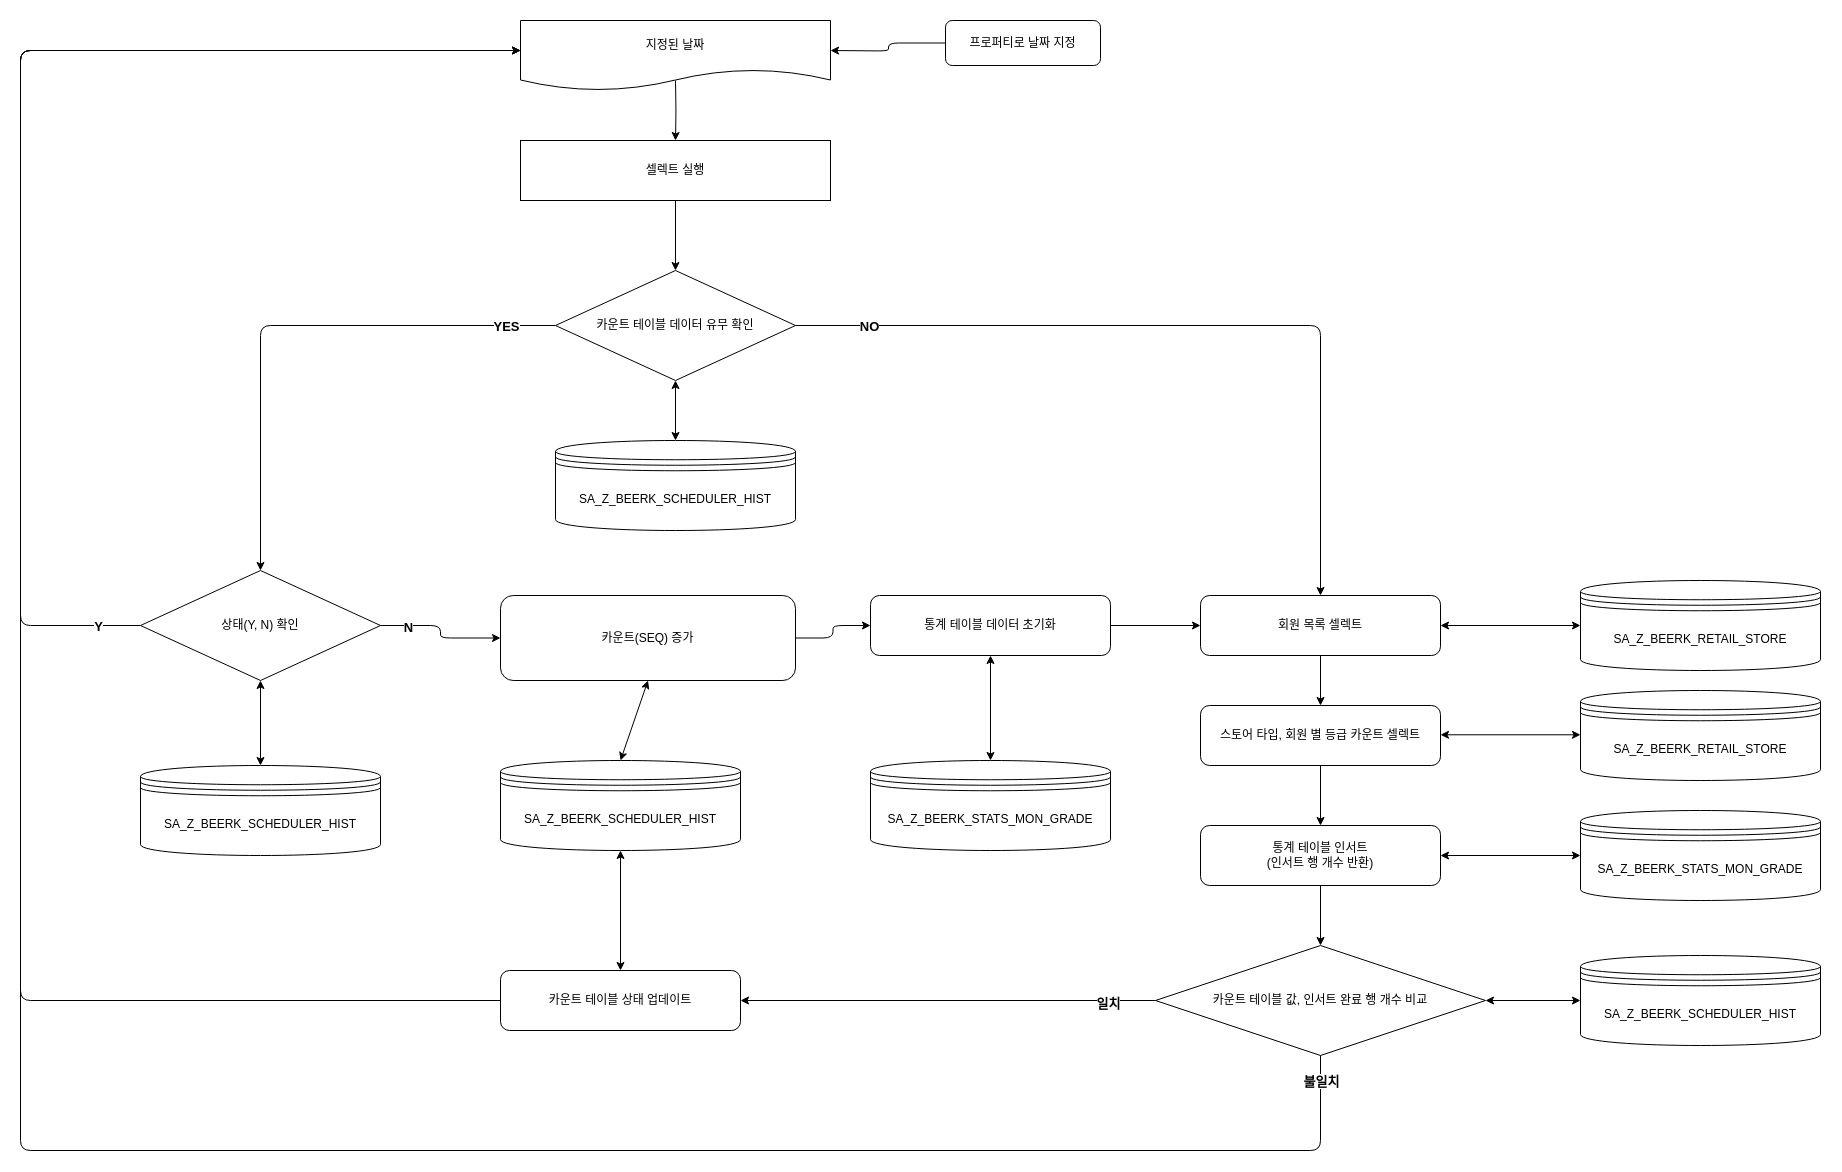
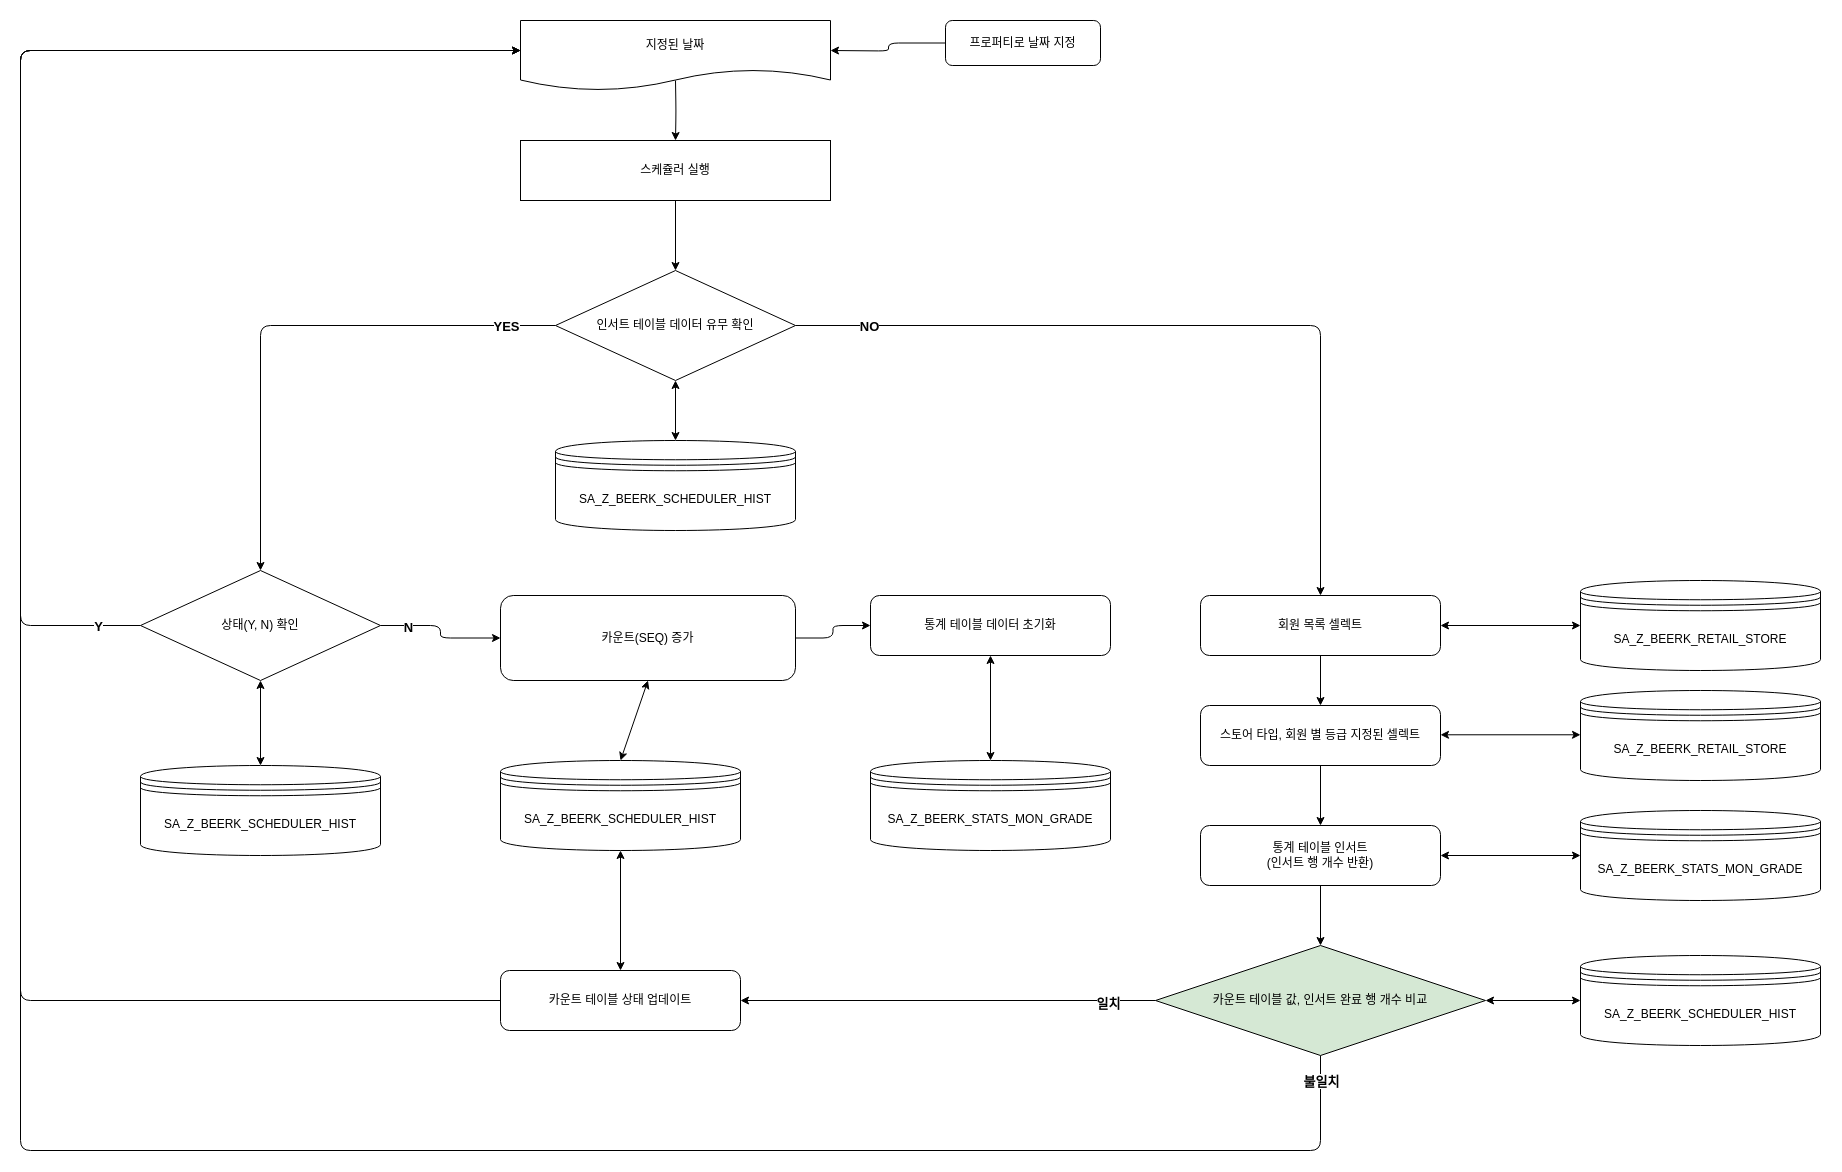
(676, 171) -> (676, 171)
(676, 326) -> (676, 326)
(1152, 626) -> none
(1321, 736) -> (1321, 736)
(1321, 1001) -> (1321, 1001)
